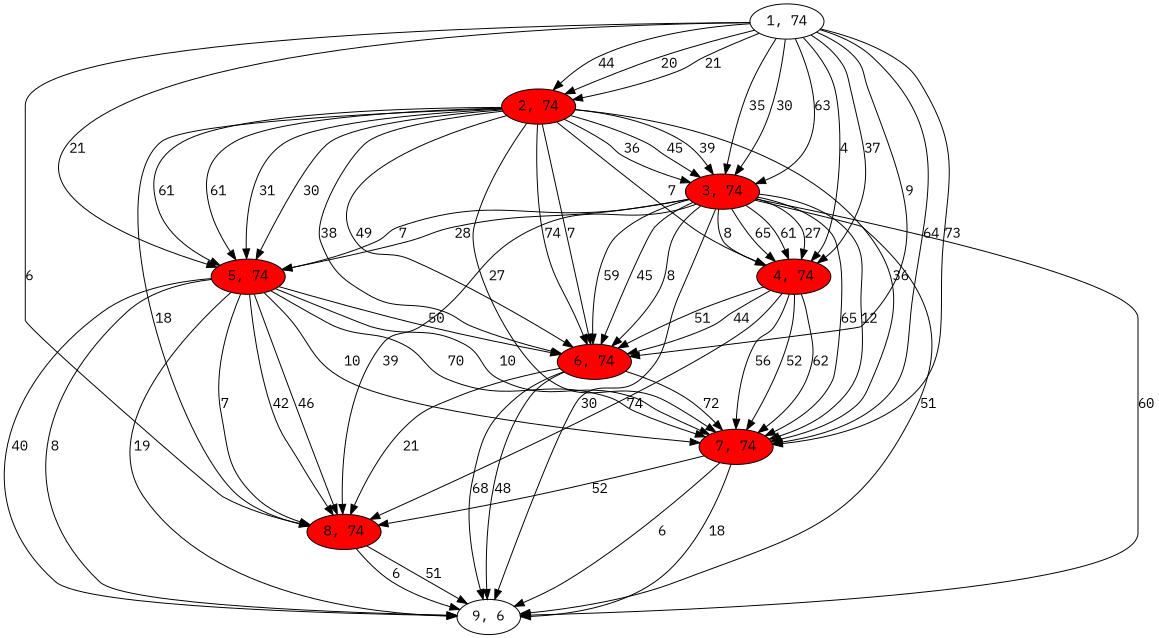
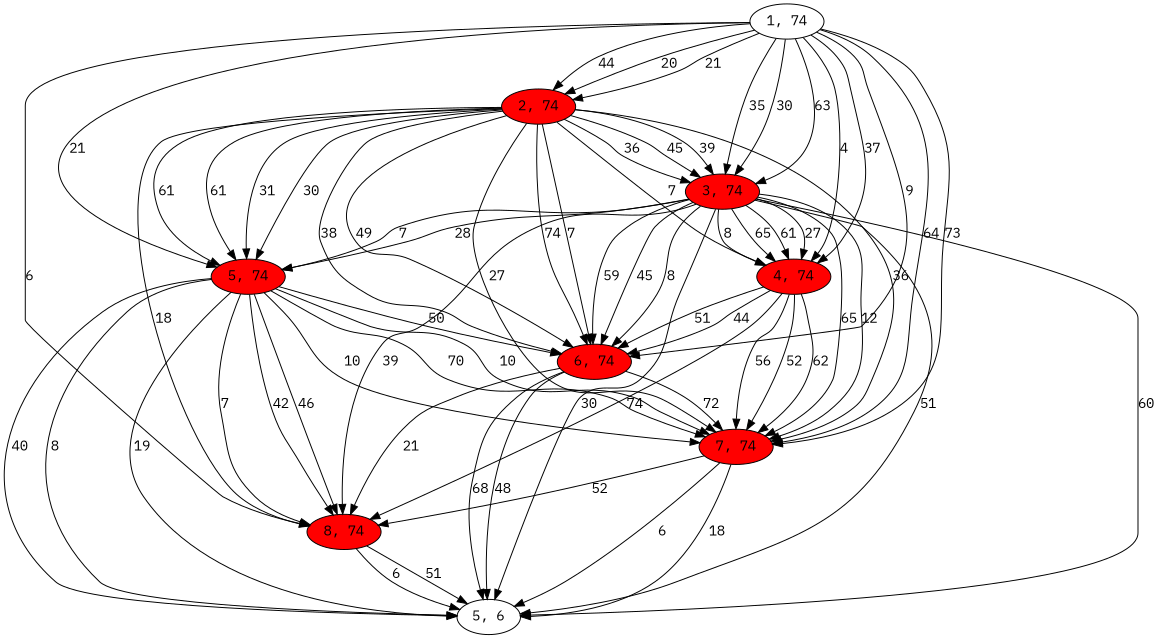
(489, 617) -> (489, 617)
